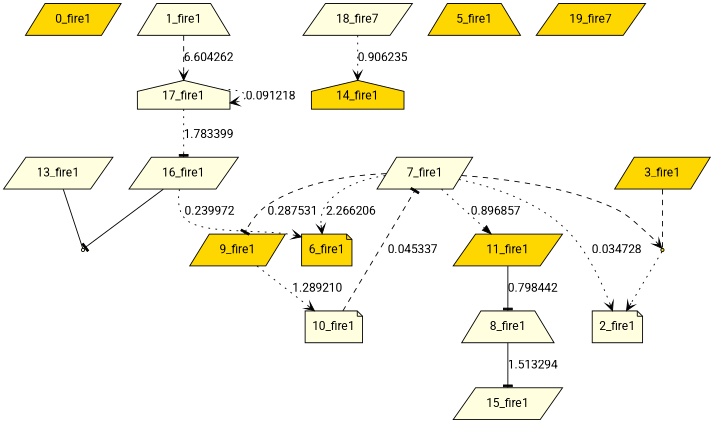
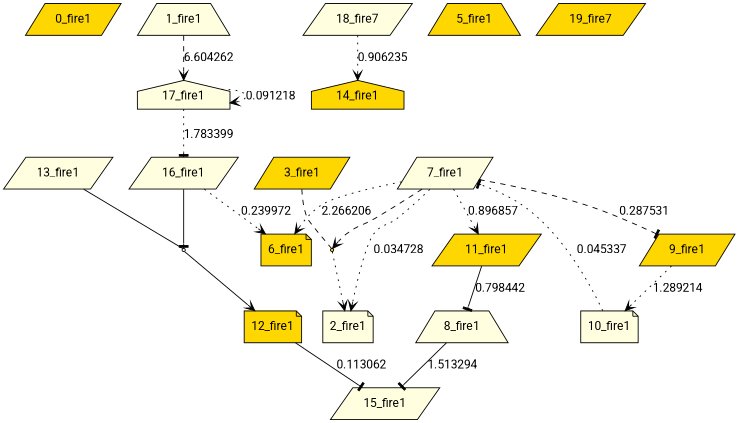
(463, 209) -> (464, 208)
(378, 252) -> (555, 235)
(318, 288) -> (678, 288)
none -> (273, 327)
